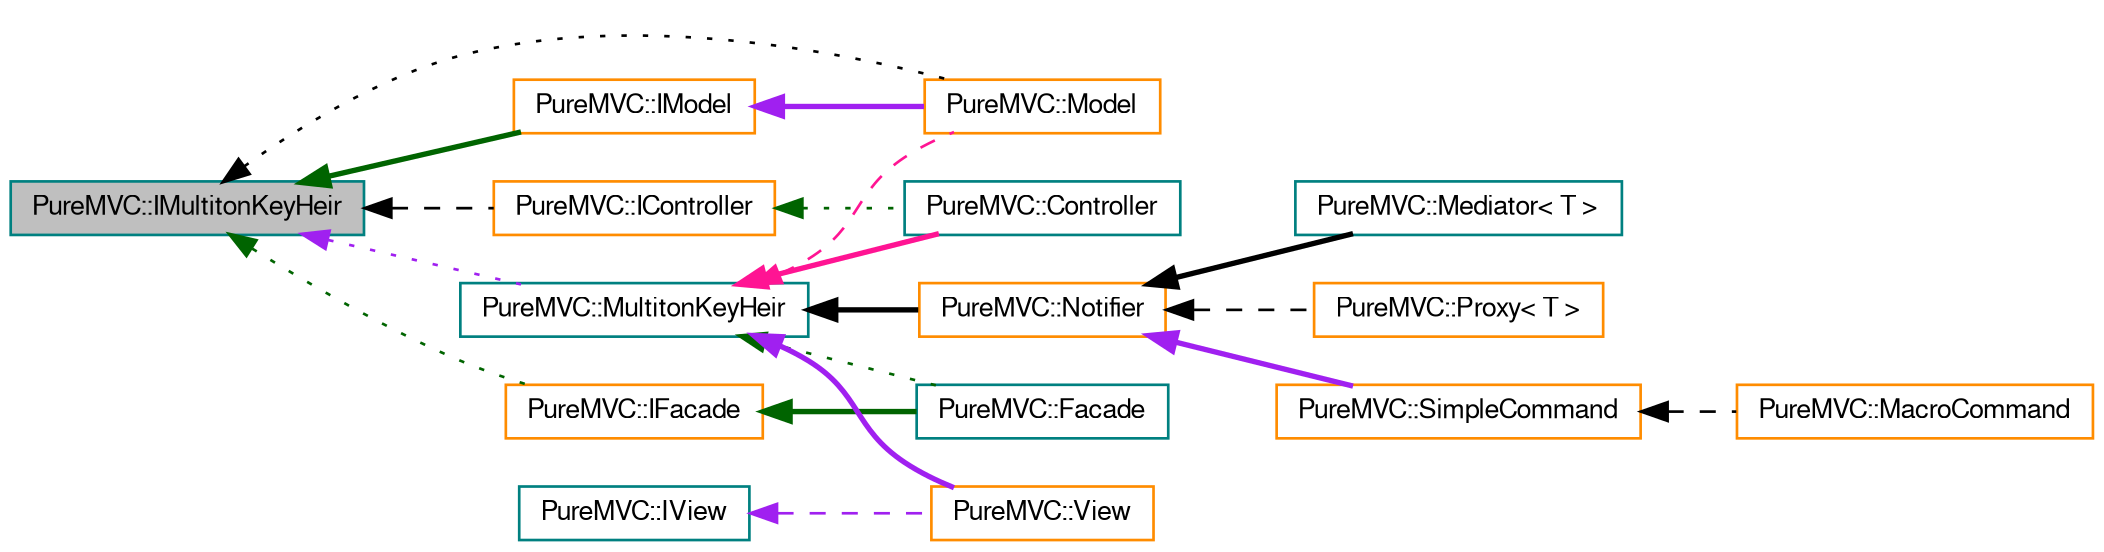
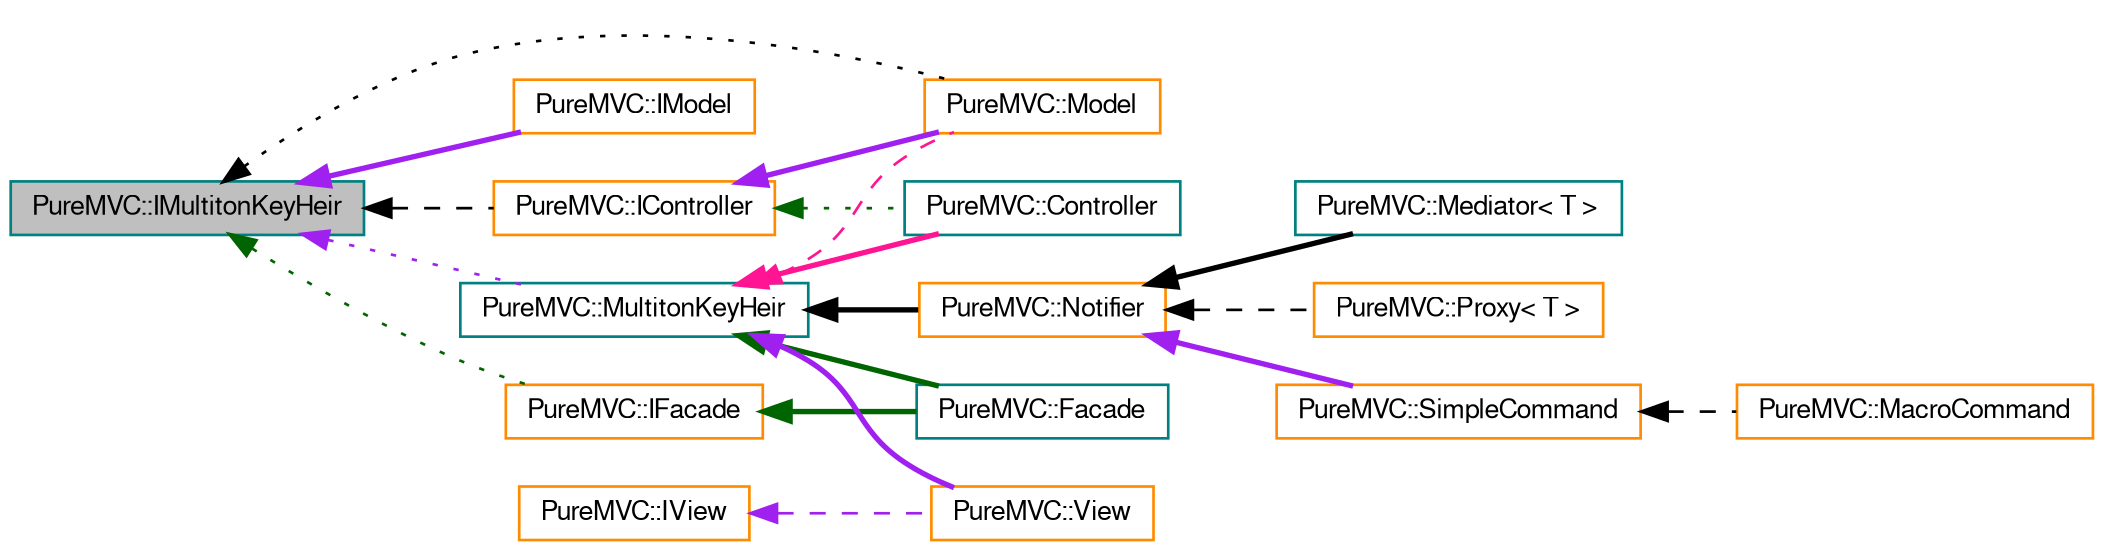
(853, 106) -> (852, 154)
(425, 154) -> (425, 154)
(852, 364) -> (852, 364)
(634, 513) -> (634, 513)
